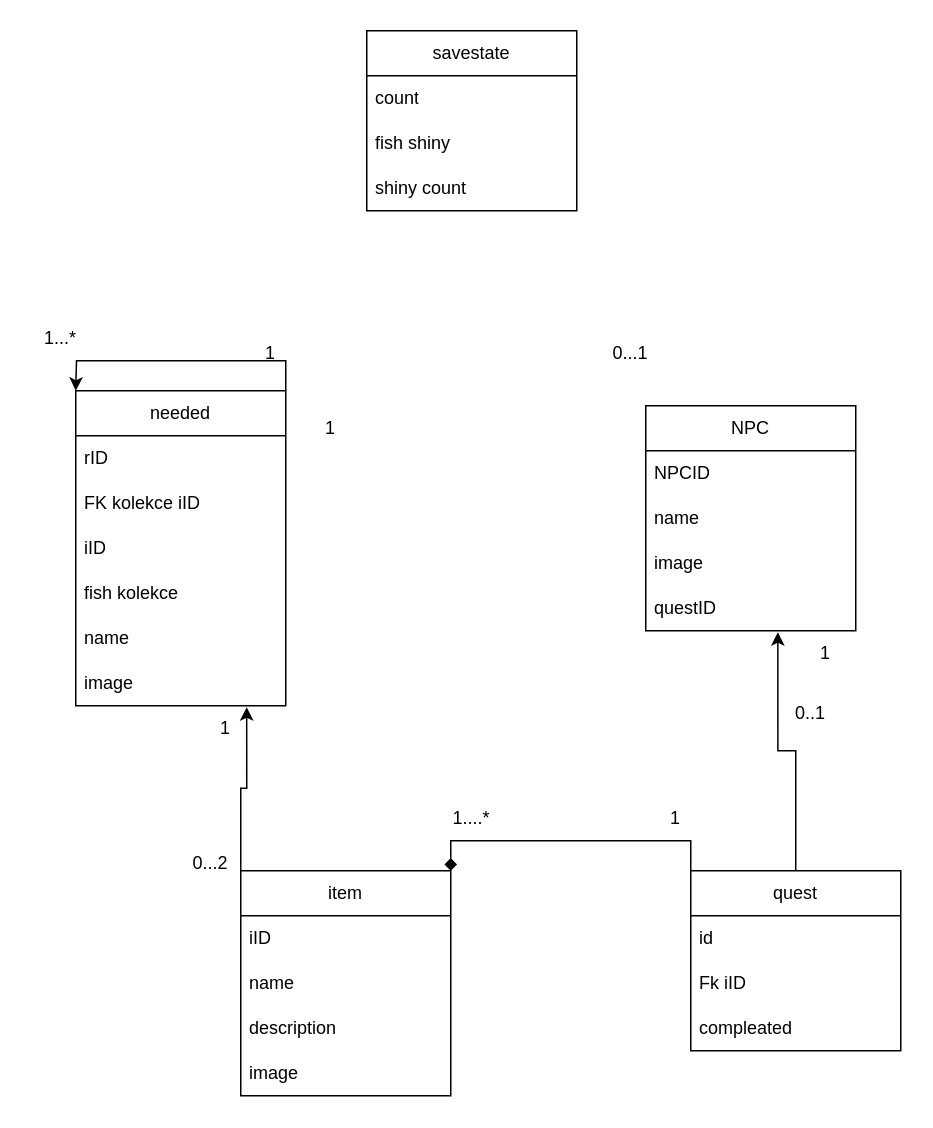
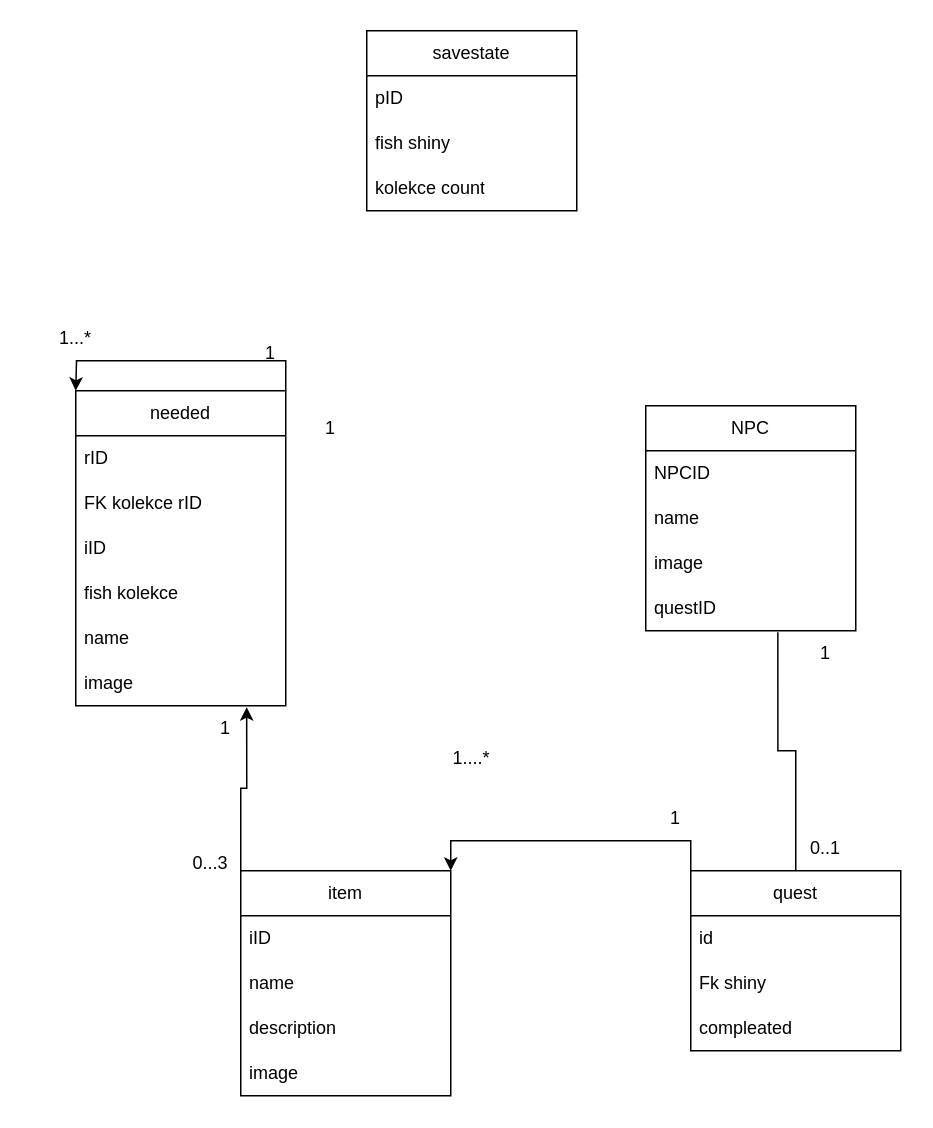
(401, 98) -> (391, 98)
(427, 188) -> (437, 188)
(61, 338) -> (76, 338)
(631, 353) -> none
(146, 503) -> (148, 503)
(778, 644) -> (778, 639)
(811, 713) -> (826, 848)
(472, 818) -> (472, 758)
(451, 858) -> (451, 859)
(211, 863) -> (211, 863)
(725, 983) -> (735, 983)
